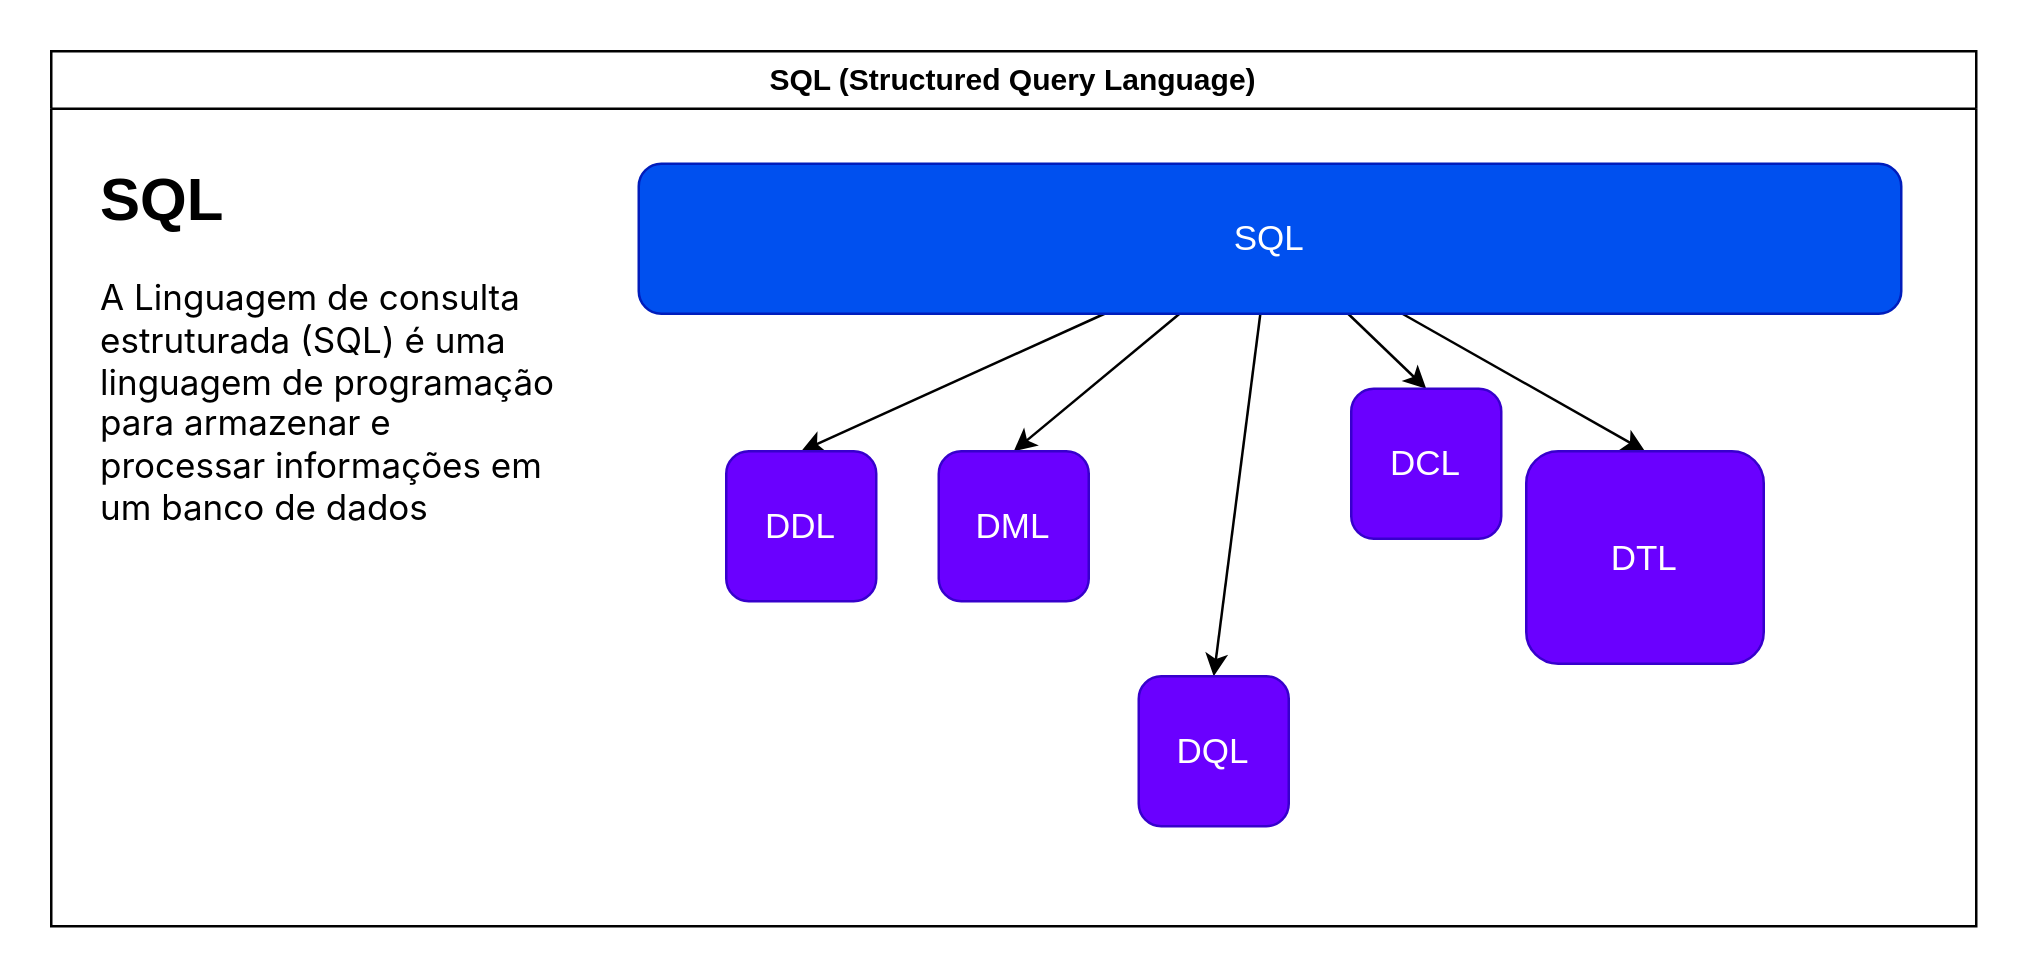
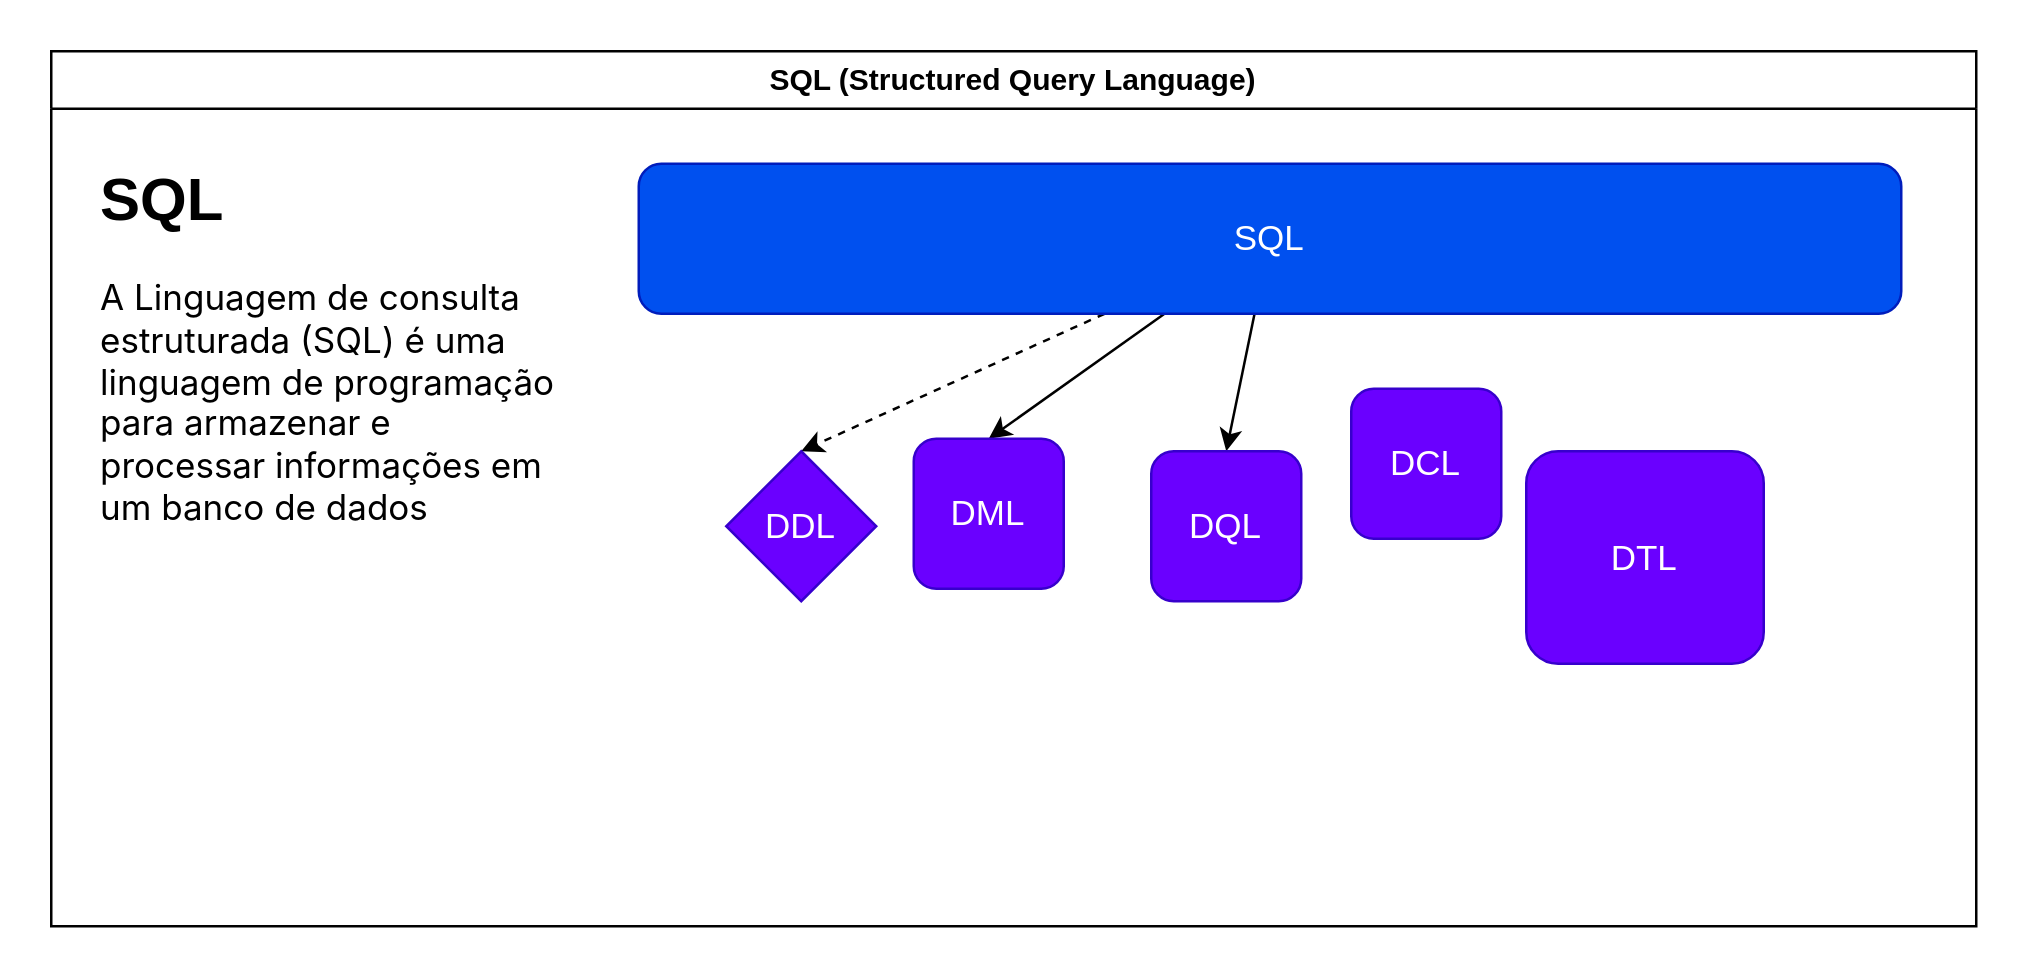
(1381, 346) -> none
(1517, 379) -> none
(958, 380) -> (958, 380)
(801, 526) -> (801, 526)
(1014, 526) -> (989, 514)
(1214, 751) -> (1226, 526)
